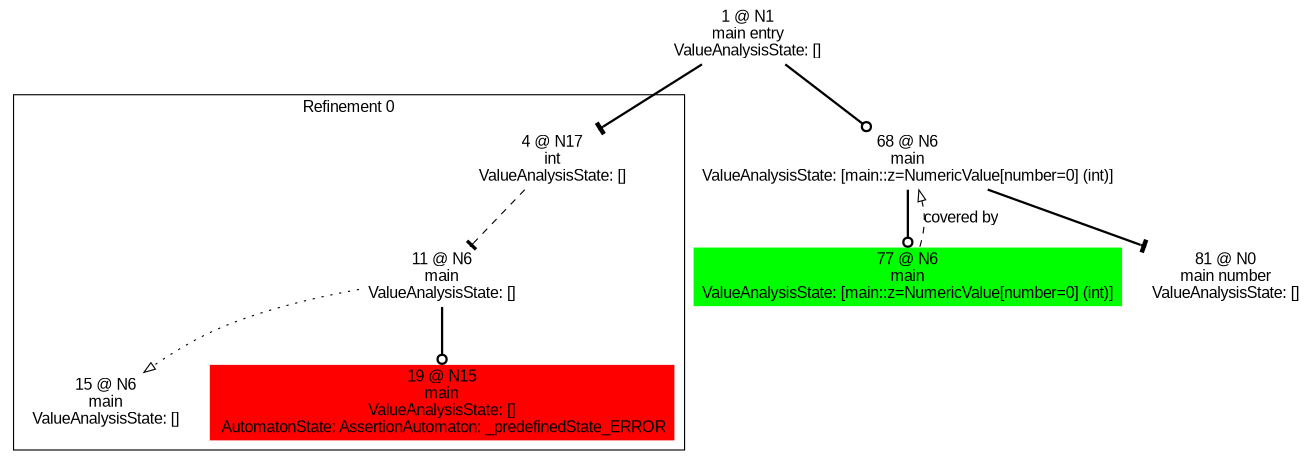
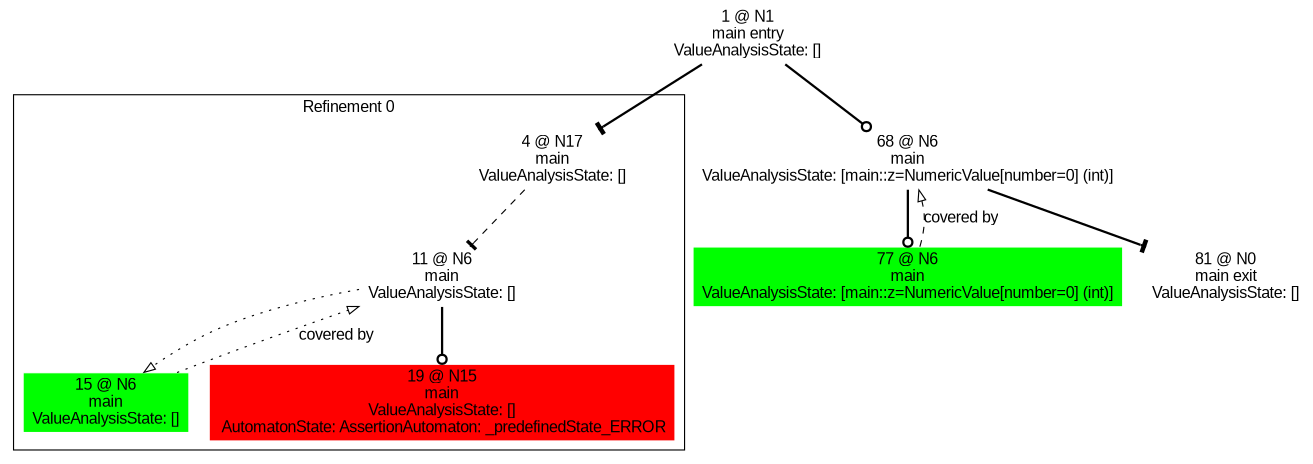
(553, 160) -> (553, 160)
(1226, 277) -> (1226, 277)
none -> (262, 341)
(106, 403) -> (106, 403)
